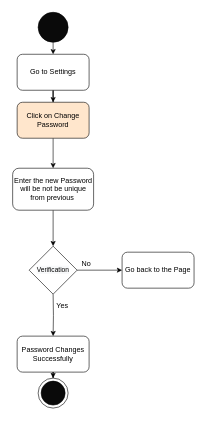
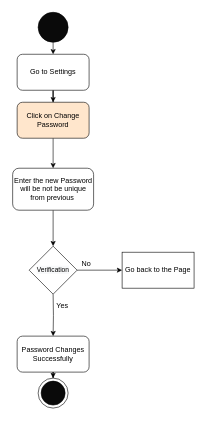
(158, 270) -> (158, 270)
